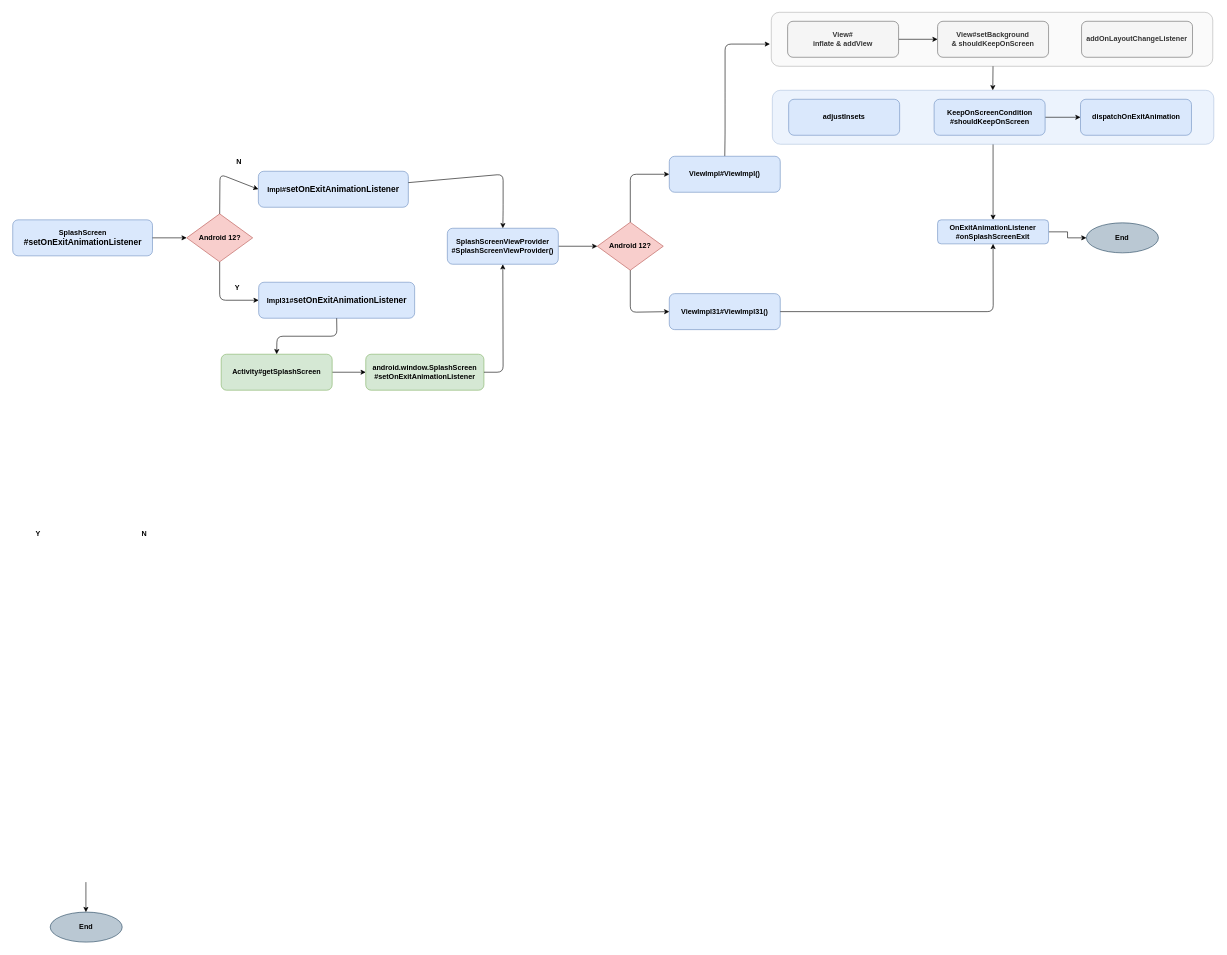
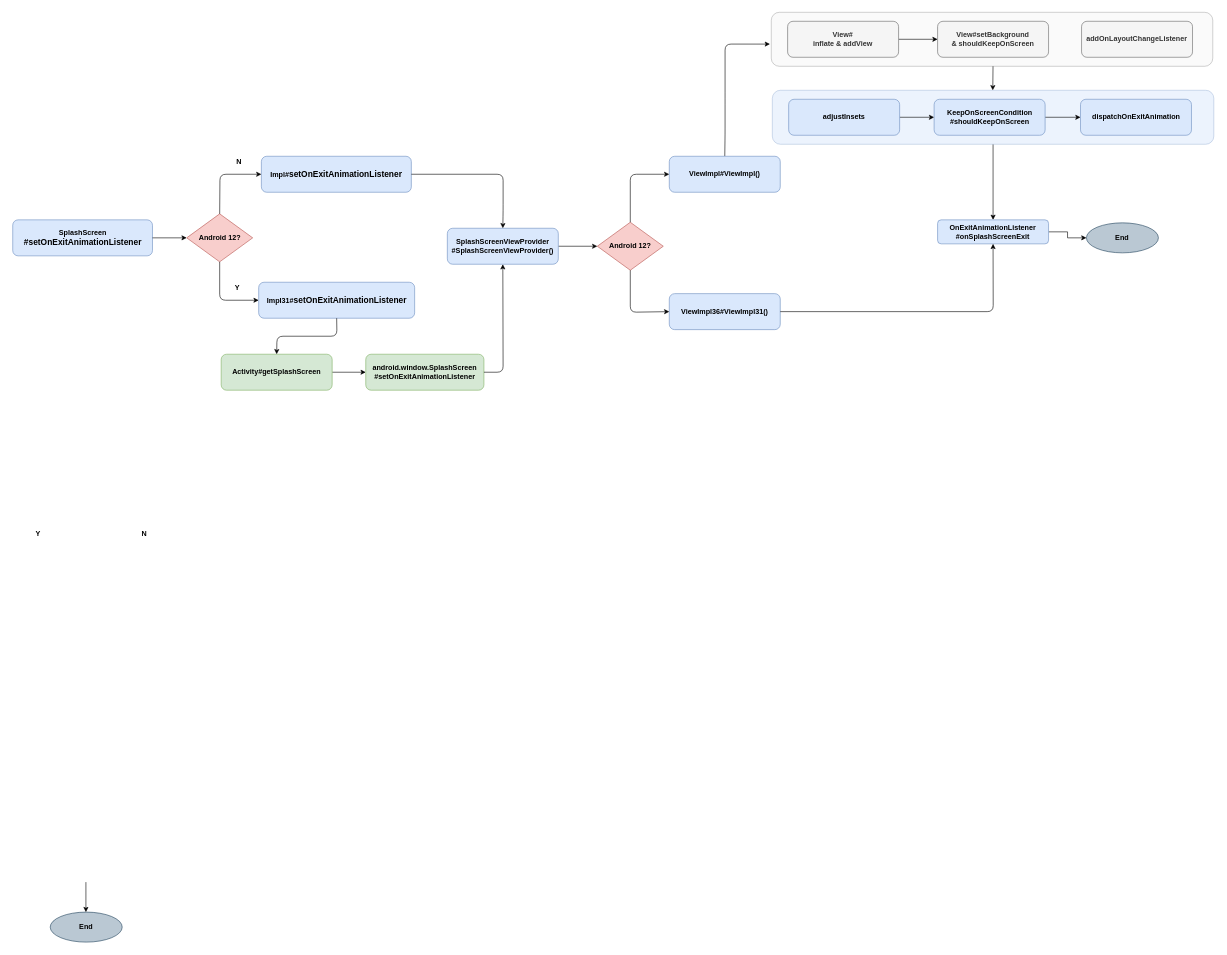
none -> (928, 117)
(333, 189) -> (336, 174)
(725, 312) -> (725, 312)
